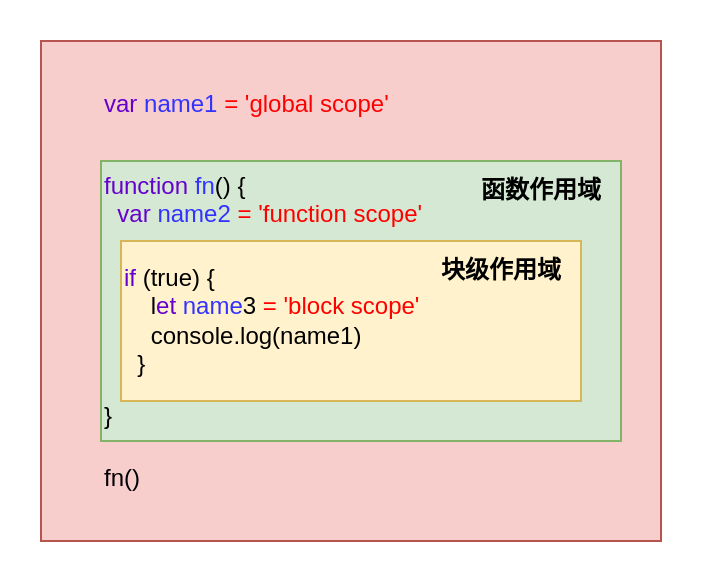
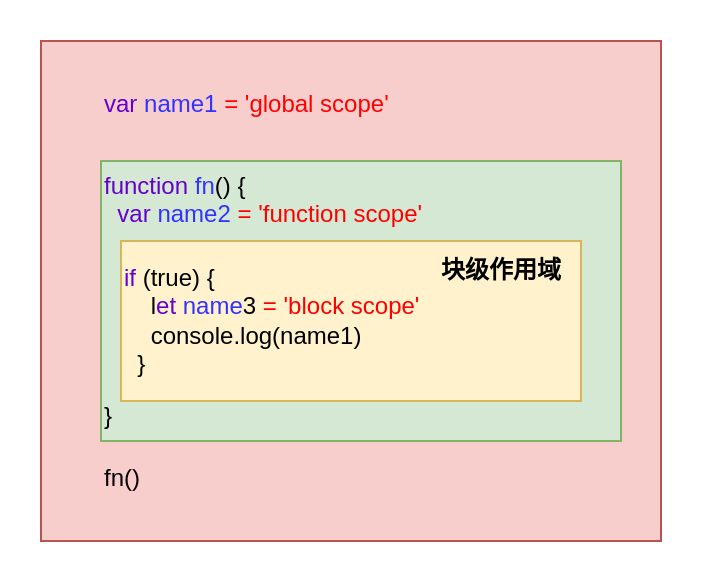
(541, 191) -> none
